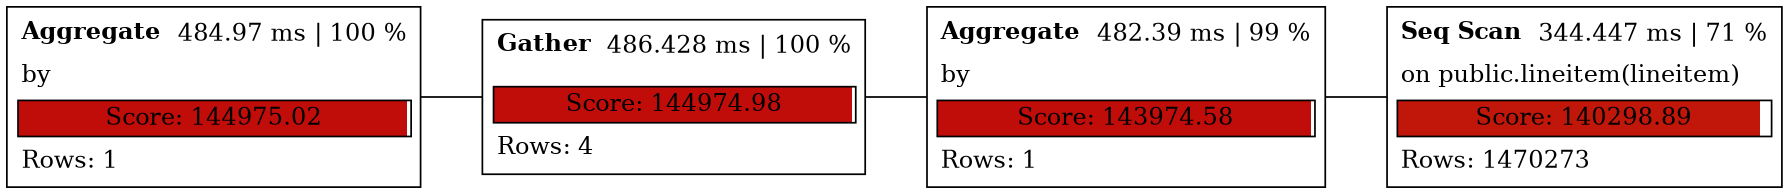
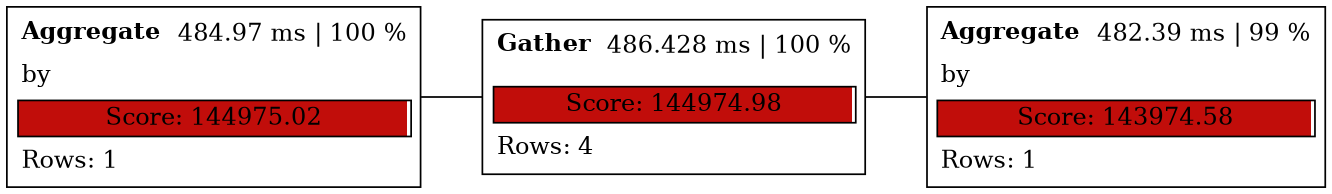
(1584, 97) -> none
